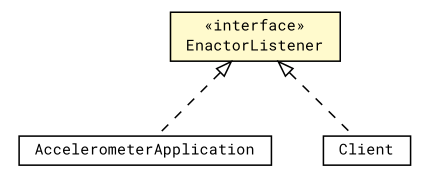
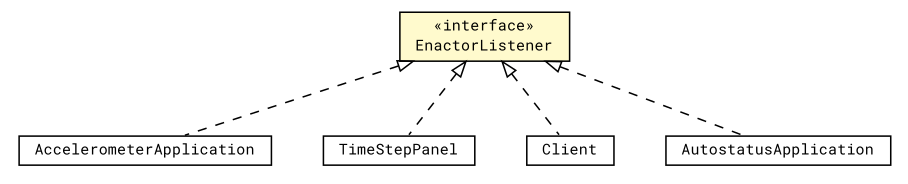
none -> (398, 150)
none -> (778, 150)
